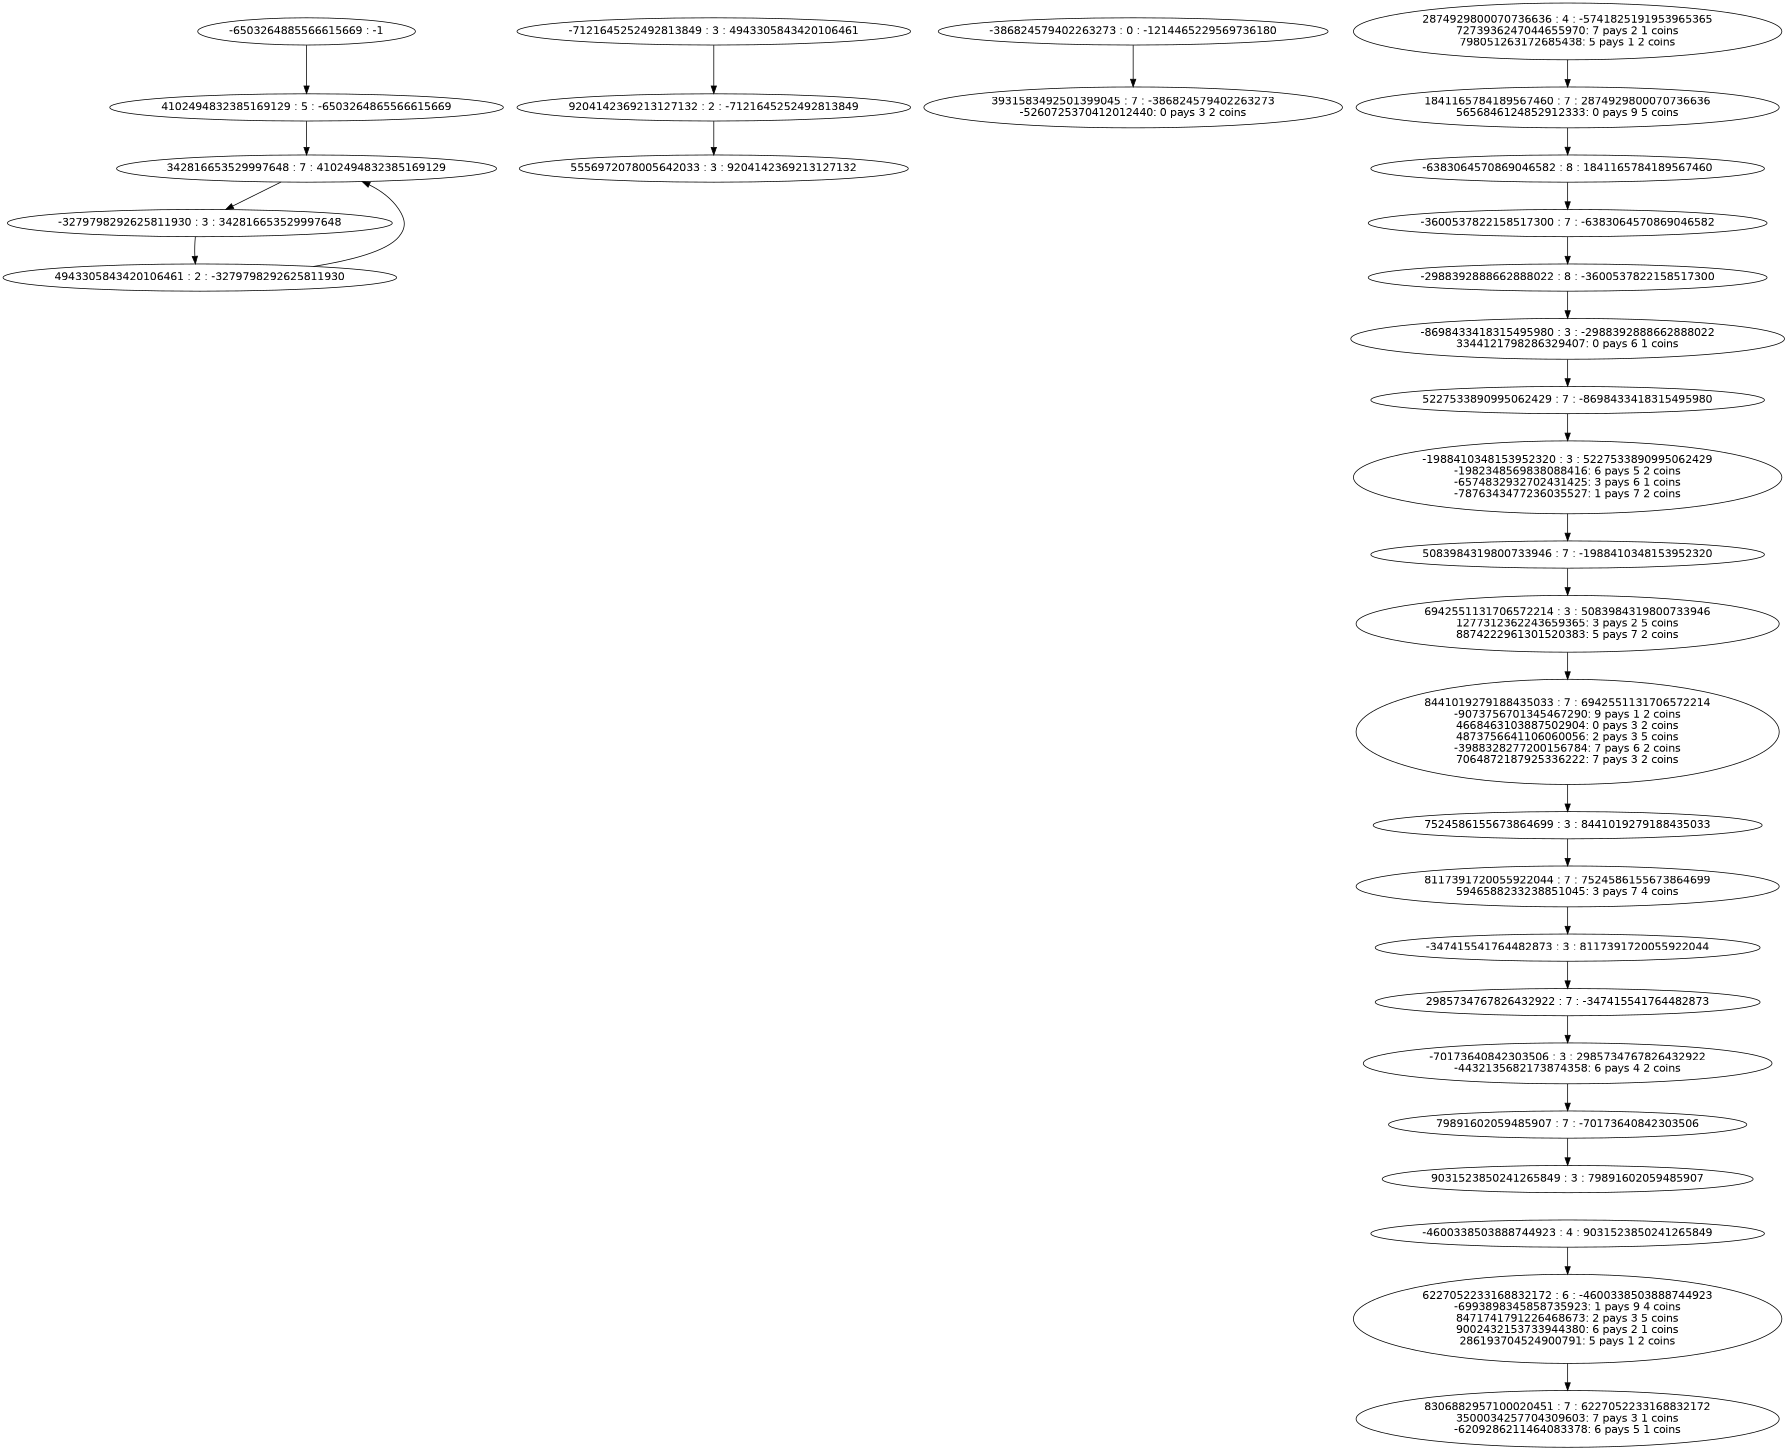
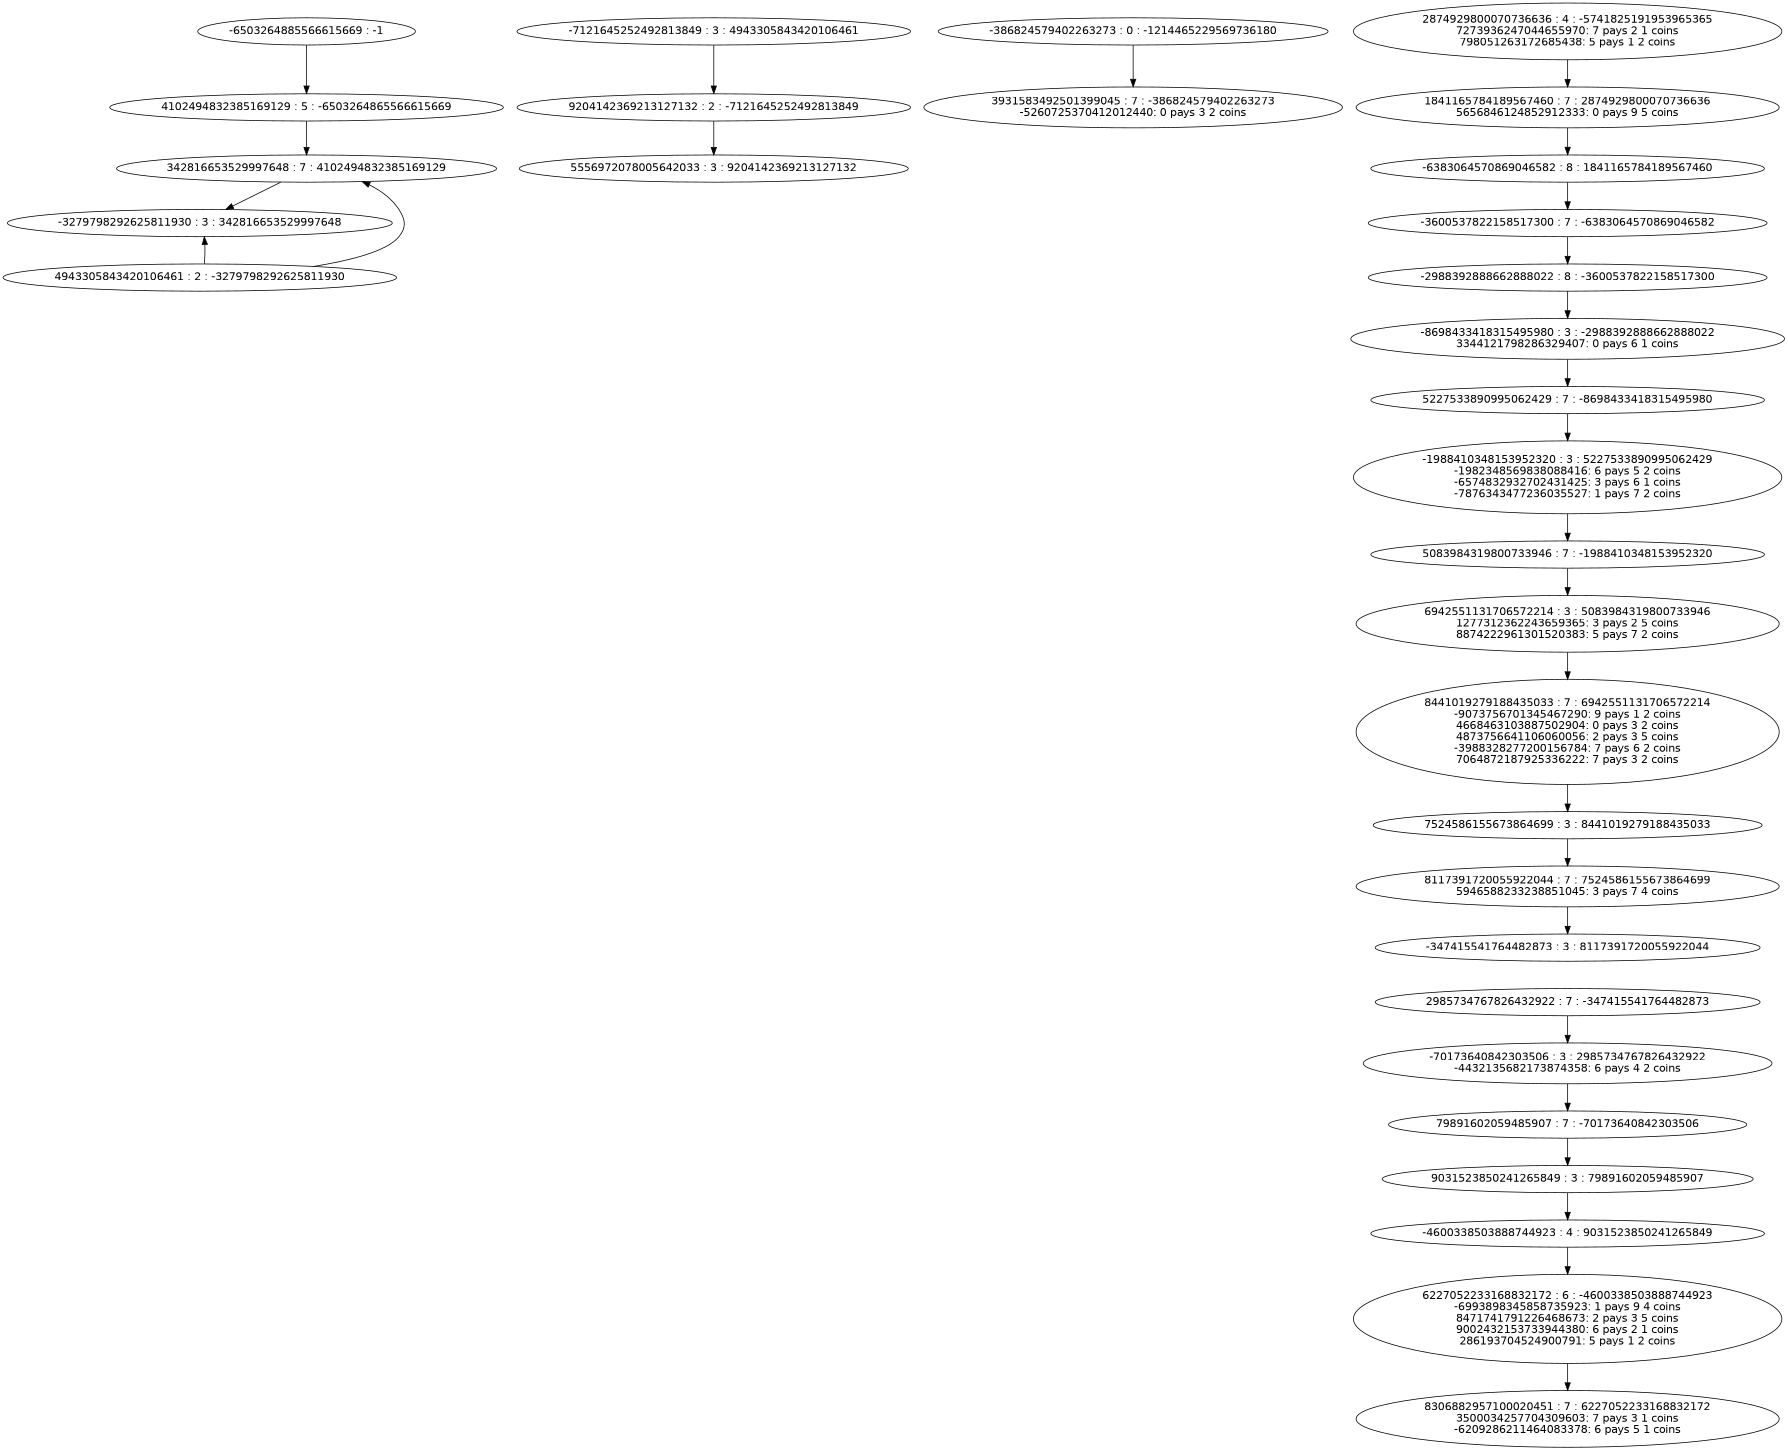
(195, 247) -> (205, 254)
(1568, 971) -> none
none -> (1568, 1203)
